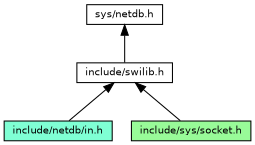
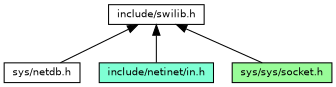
(125, 49) -> (94, 46)
(58, 131) -> (156, 73)
(191, 131) -> (282, 73)
